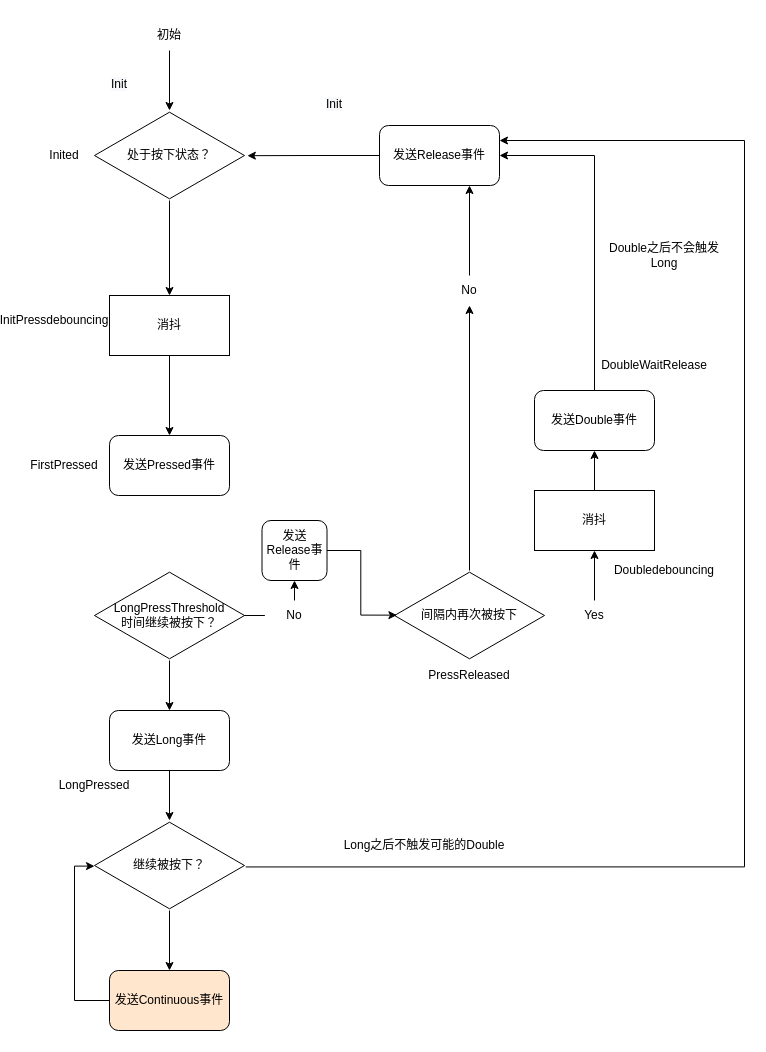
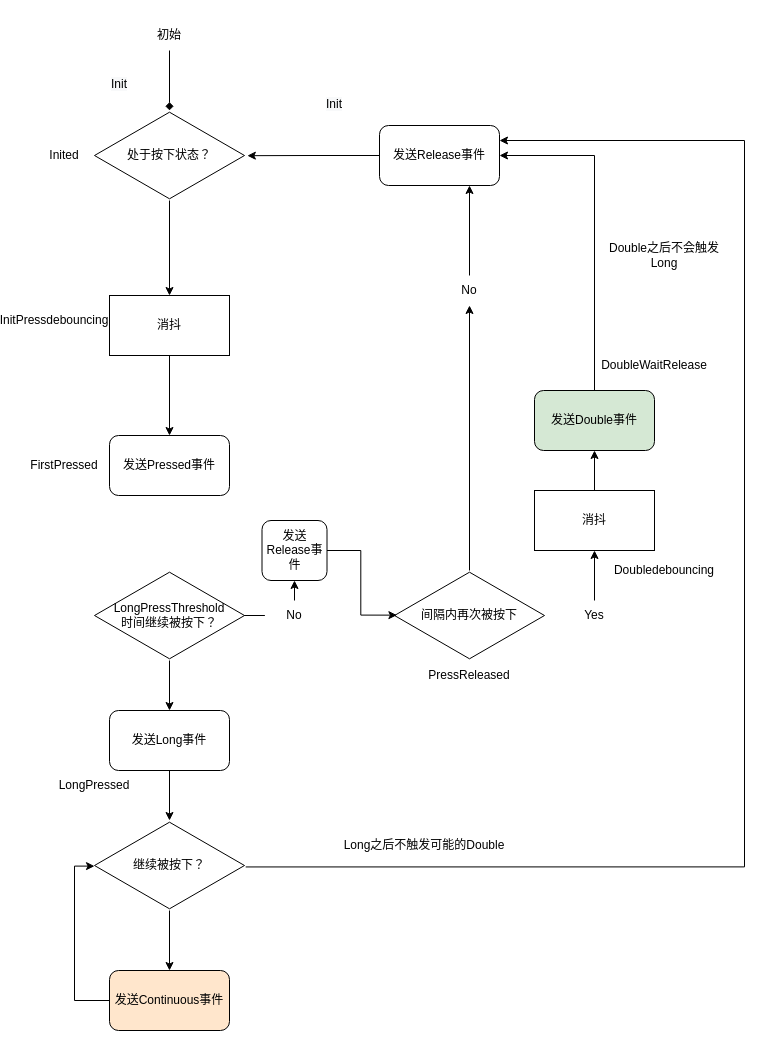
(170, 102) -> (170, 101)
(595, 421) -> (595, 421)
